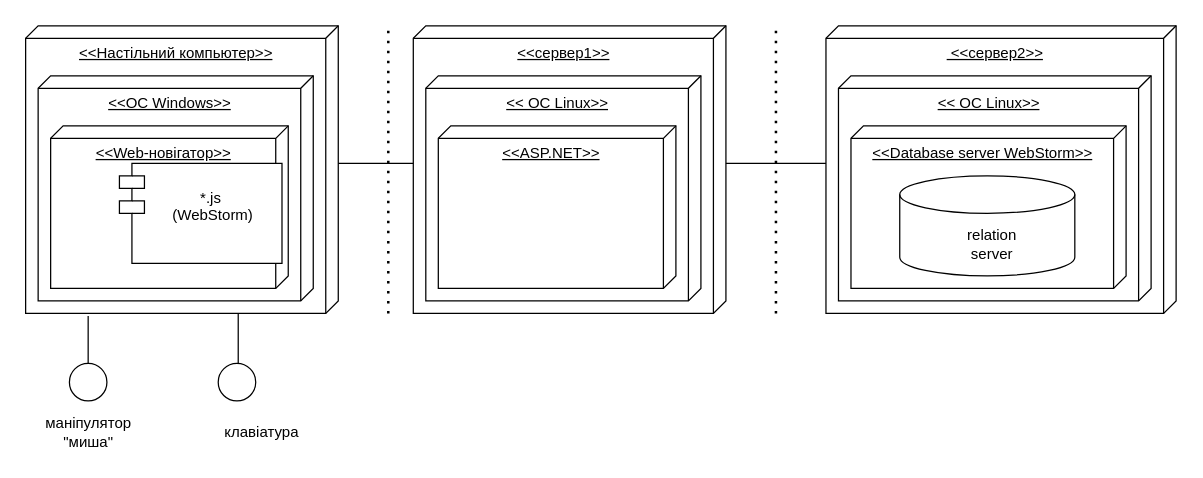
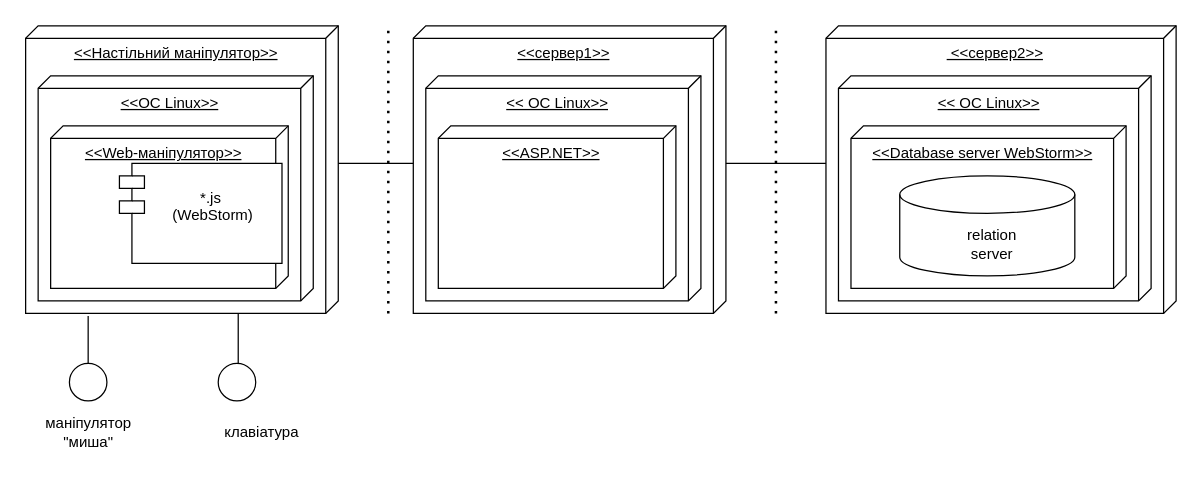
(176, 53) -> (176, 53)
(170, 103) -> (170, 103)
(164, 153) -> (164, 153)
